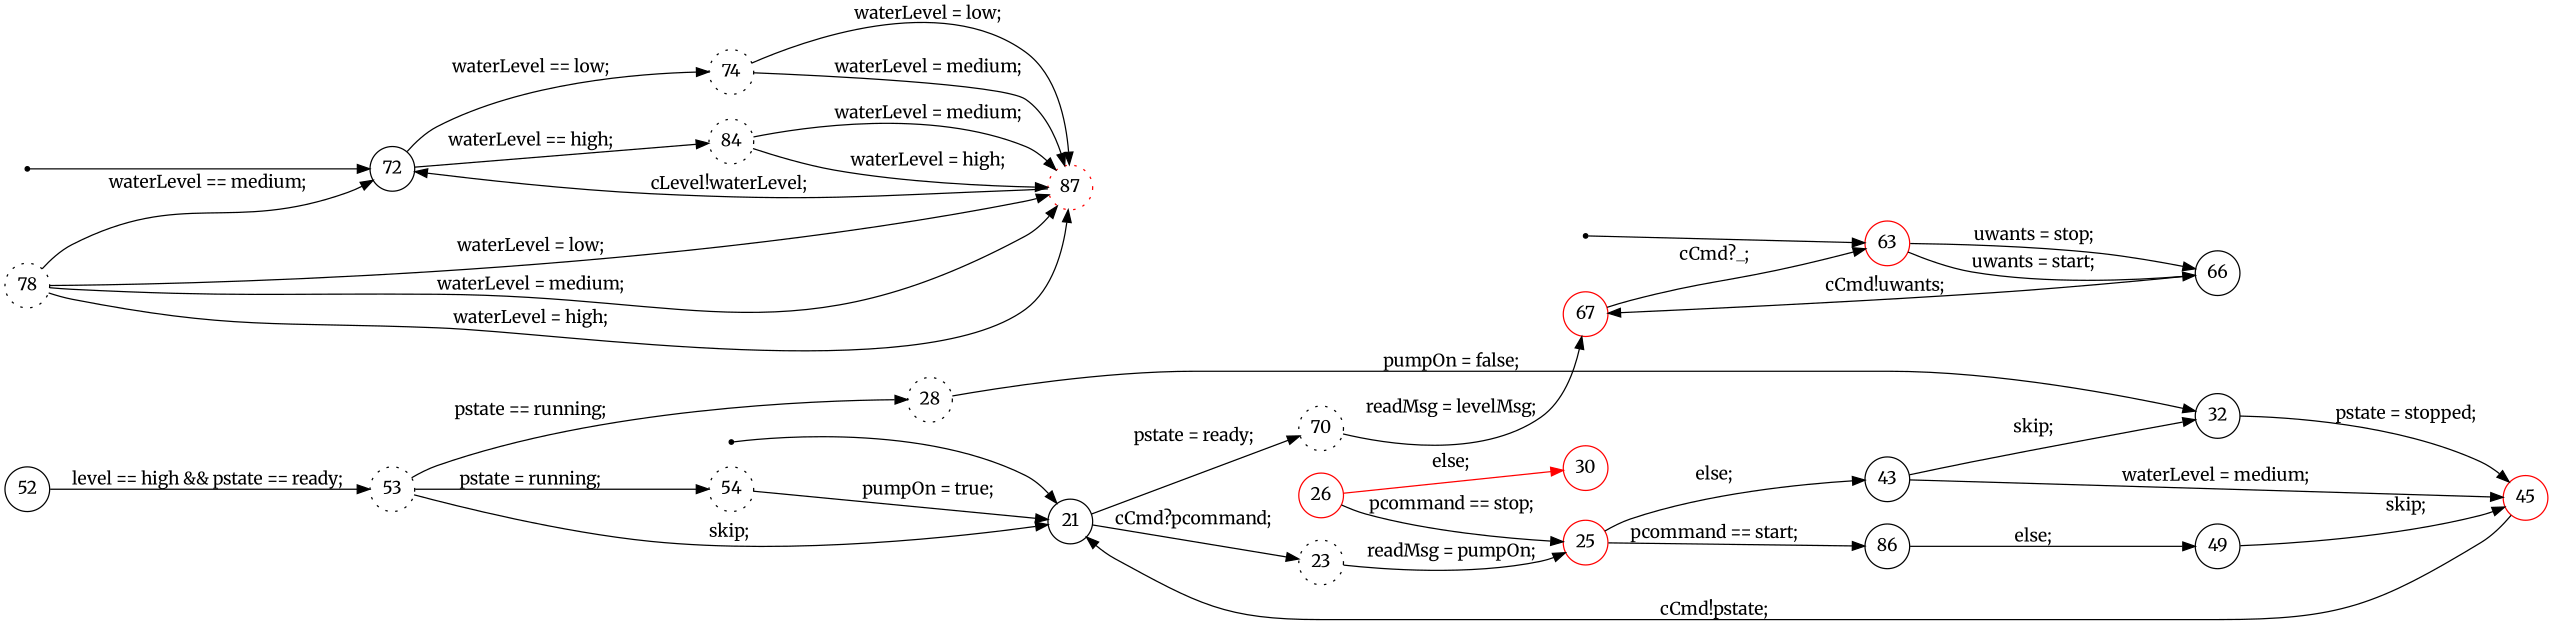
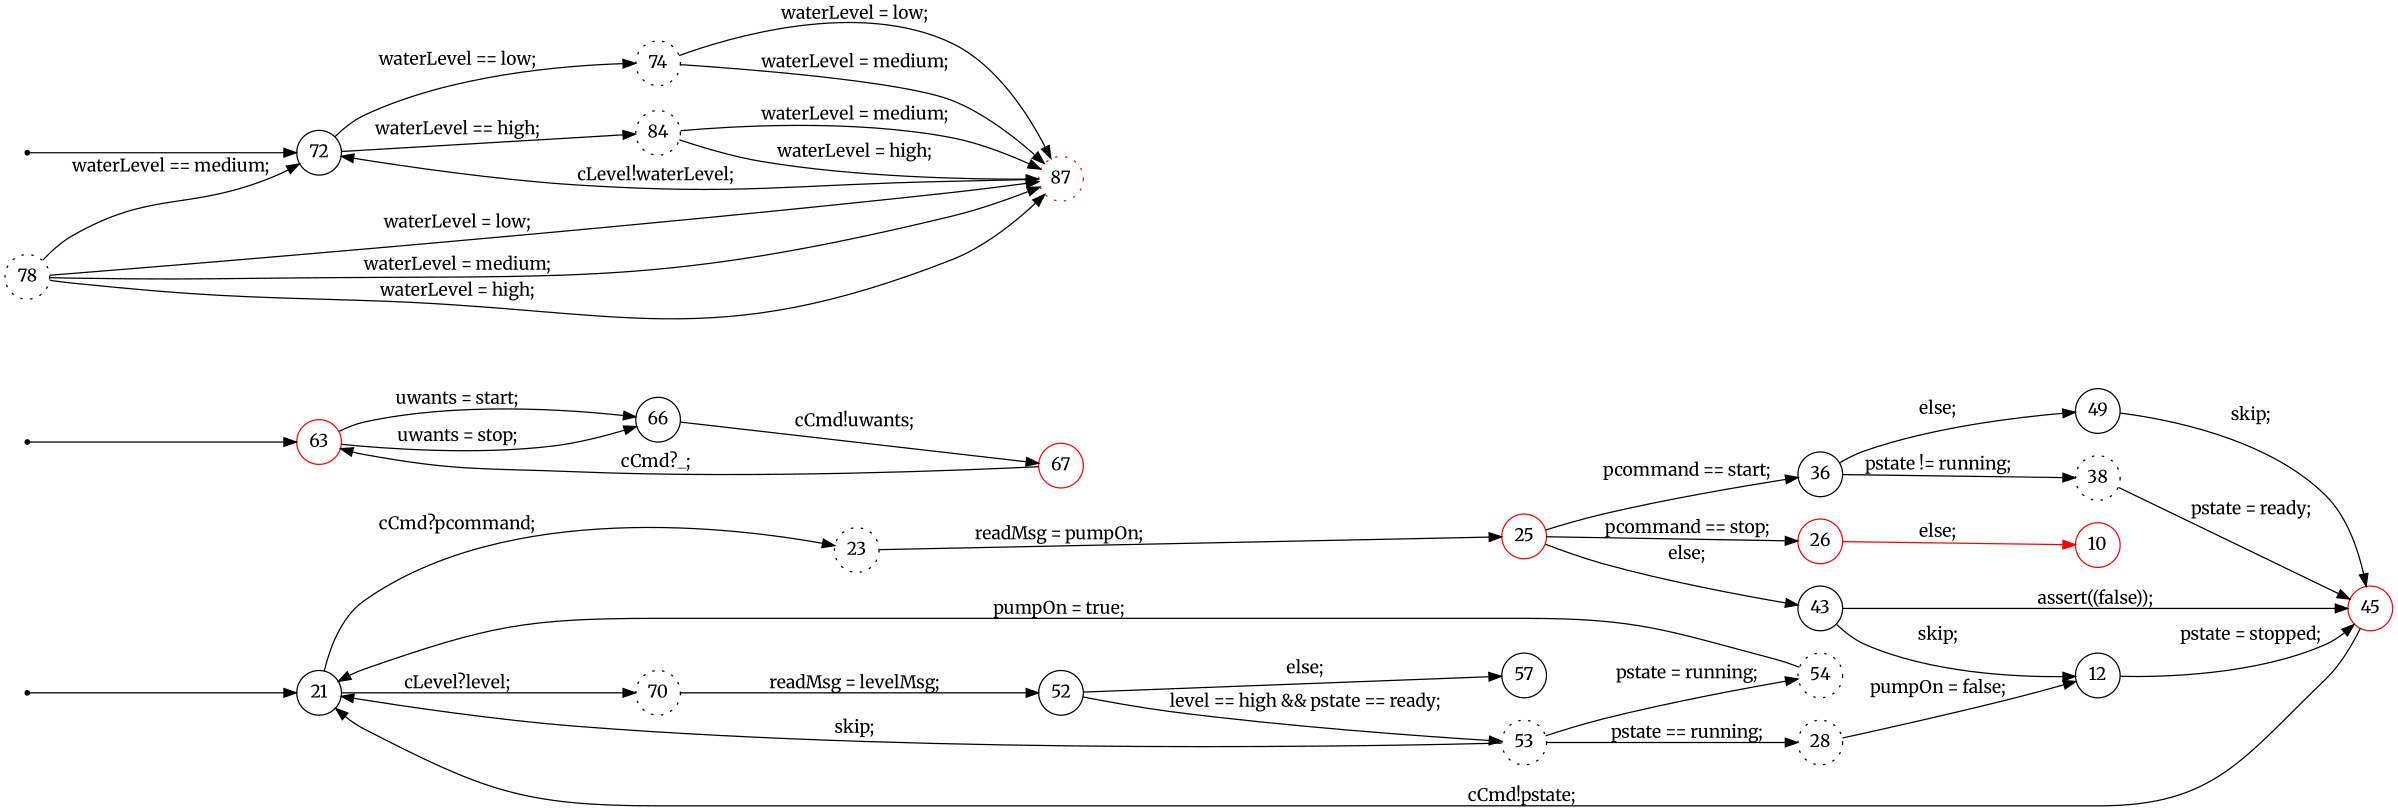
(2218, 416) -> (2098, 675)
(1196, 436) -> (459, 684)
(1484, 440) -> (853, 693)
(1586, 468) -> (2098, 545)
(2218, 476) -> (2098, 599)
none -> (2098, 478)
(1445, 530) -> (1666, 539)
(1887, 546) -> (1820, 474)
none -> (1524, 675)
